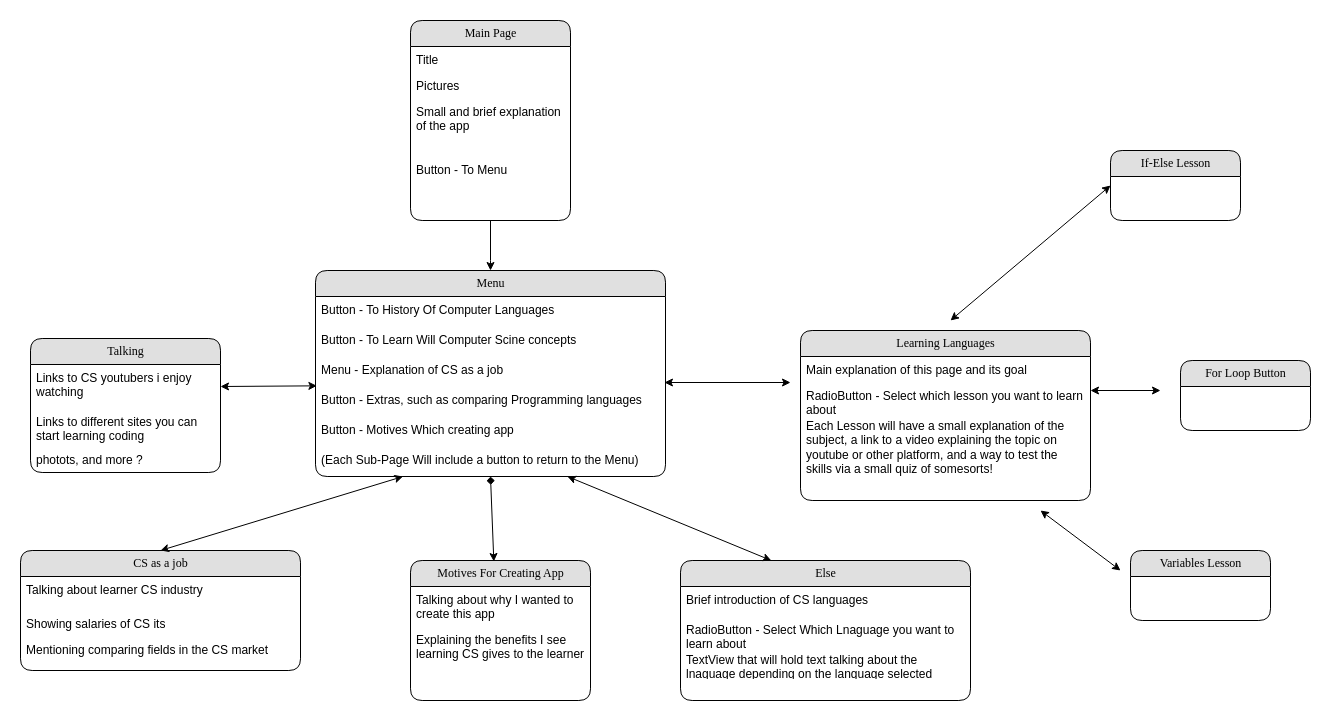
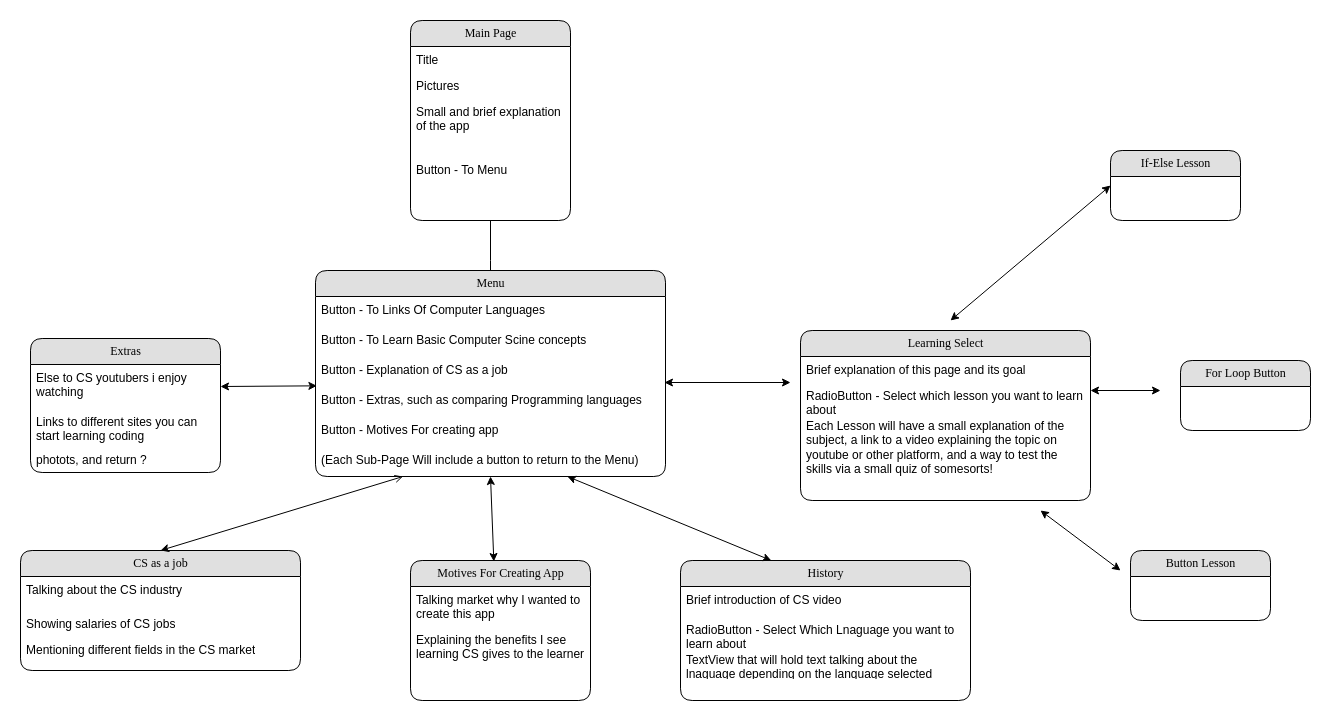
(491, 263) -> (491, 265)
(448, 311) -> (442, 311)
(459, 341) -> (465, 341)
(946, 344) -> (946, 344)
(126, 352) -> (126, 352)
(418, 371) -> (425, 371)
(927, 371) -> (931, 371)
(127, 386) -> (127, 386)
(427, 431) -> (421, 431)
(94, 461) -> (101, 461)
(395, 479) -> (397, 478)
(491, 485) -> (491, 485)
(1201, 564) -> (1201, 564)
(826, 574) -> (826, 574)
(125, 591) -> (113, 591)
(788, 601) -> (775, 601)
(502, 608) -> (502, 608)
(101, 625) -> (106, 625)
(156, 651) -> (156, 651)
